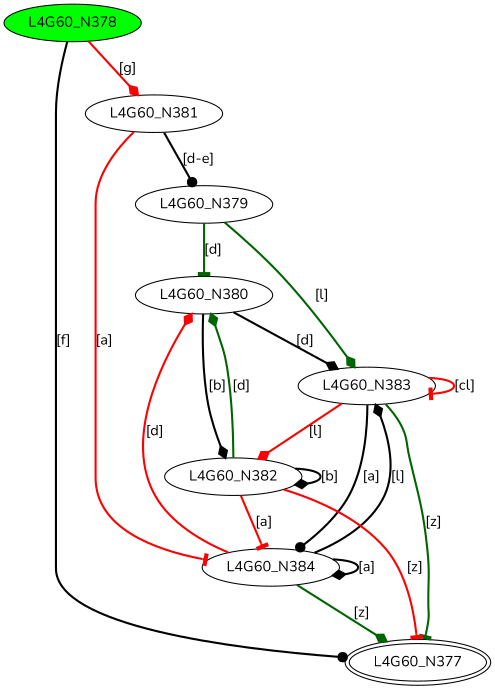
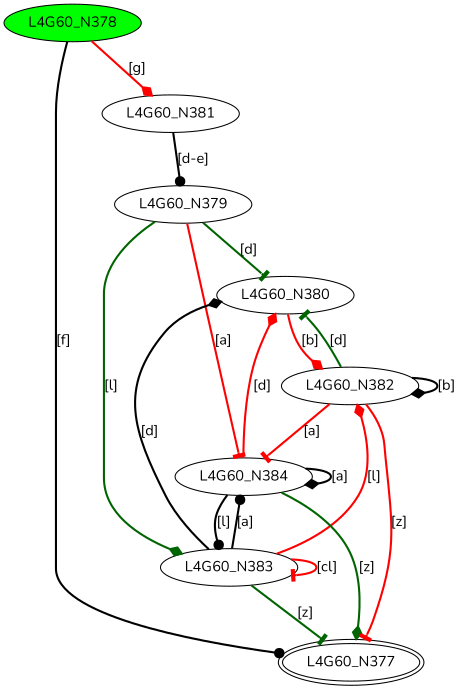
(280, 338) -> (137, 421)
(96, 372) -> (213, 338)
(205, 381) -> (296, 340)
(230, 391) -> (326, 341)
(382, 501) -> (216, 516)
